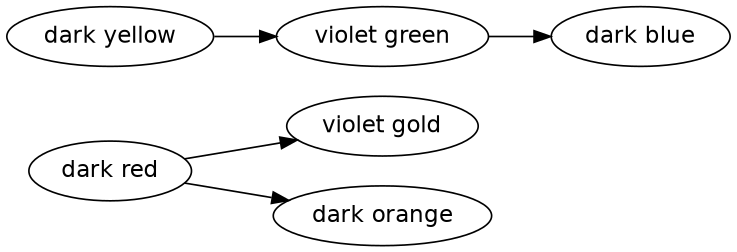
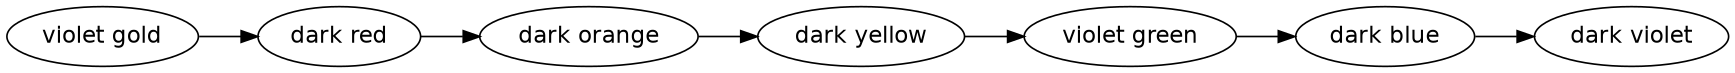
none -> (719, 37)
none -> (1632, 37)
(232, 151) -> (220, 37)
